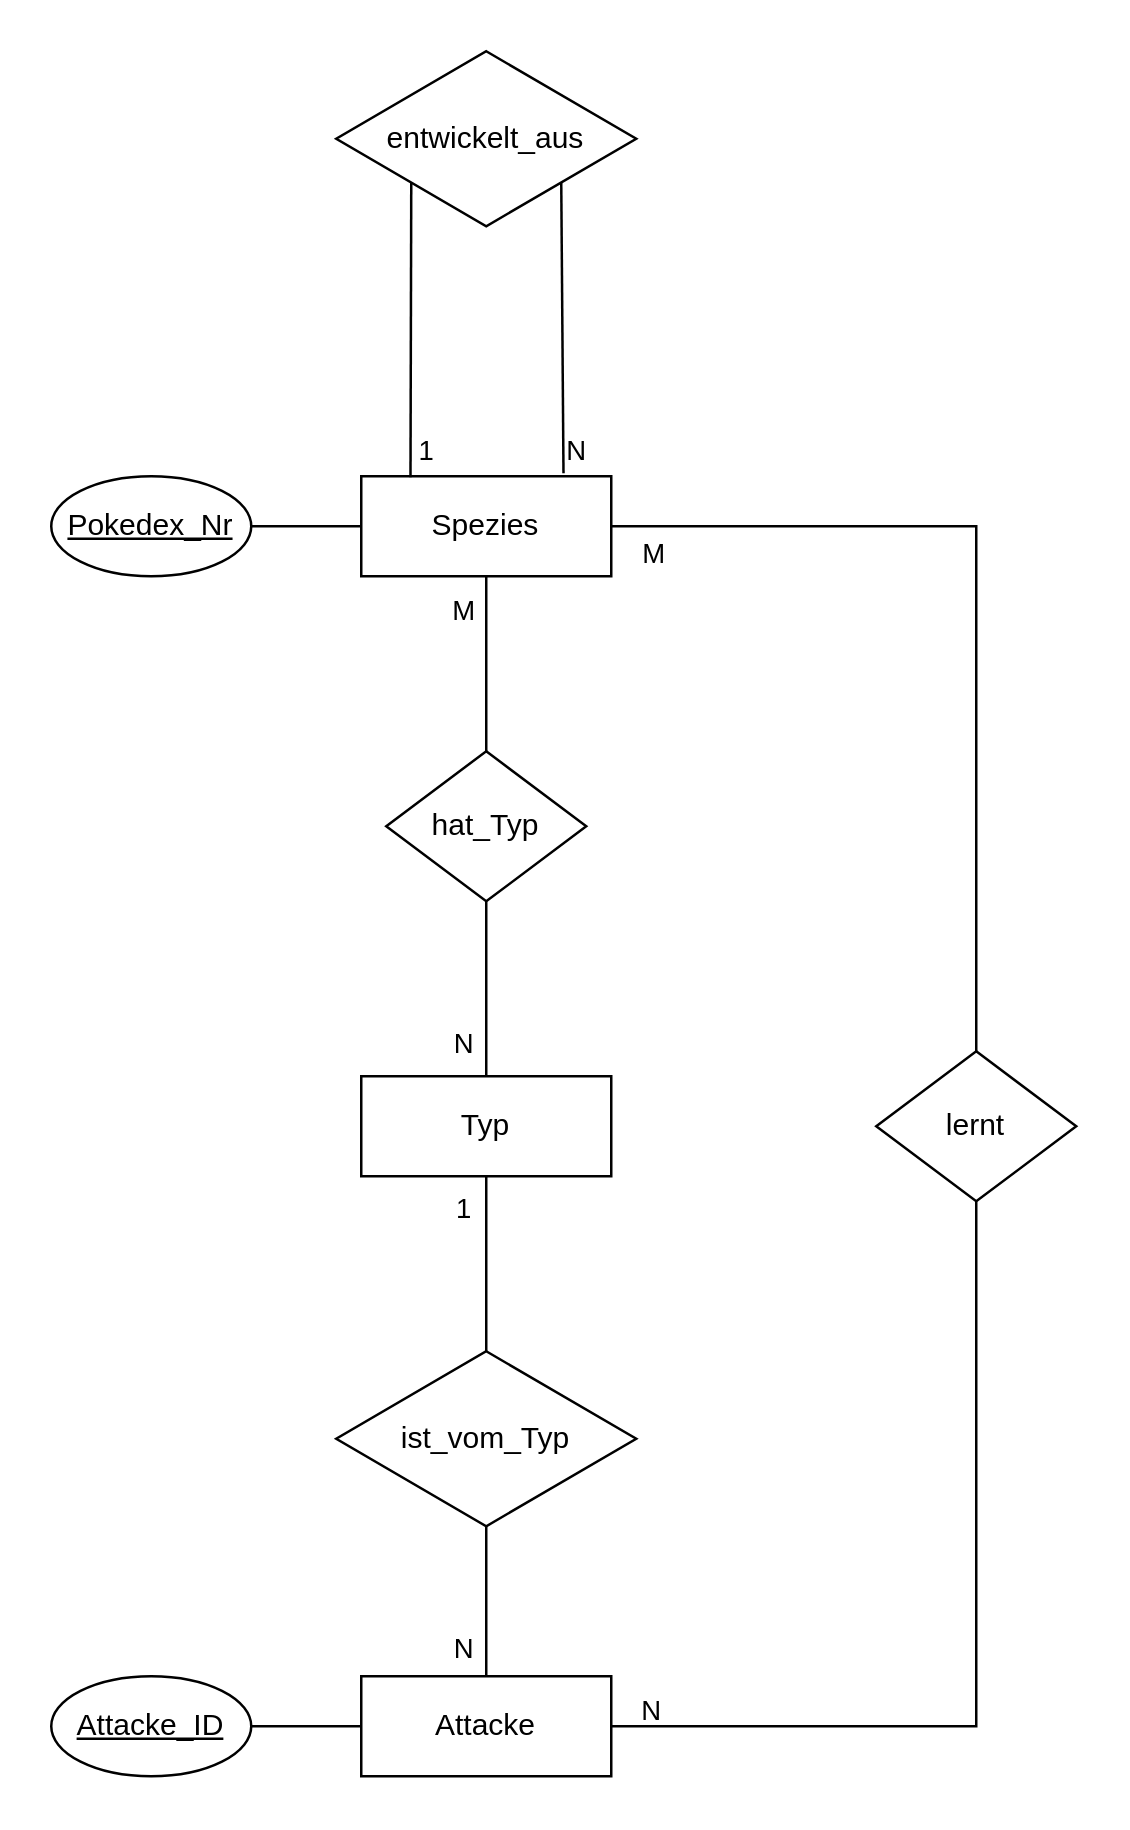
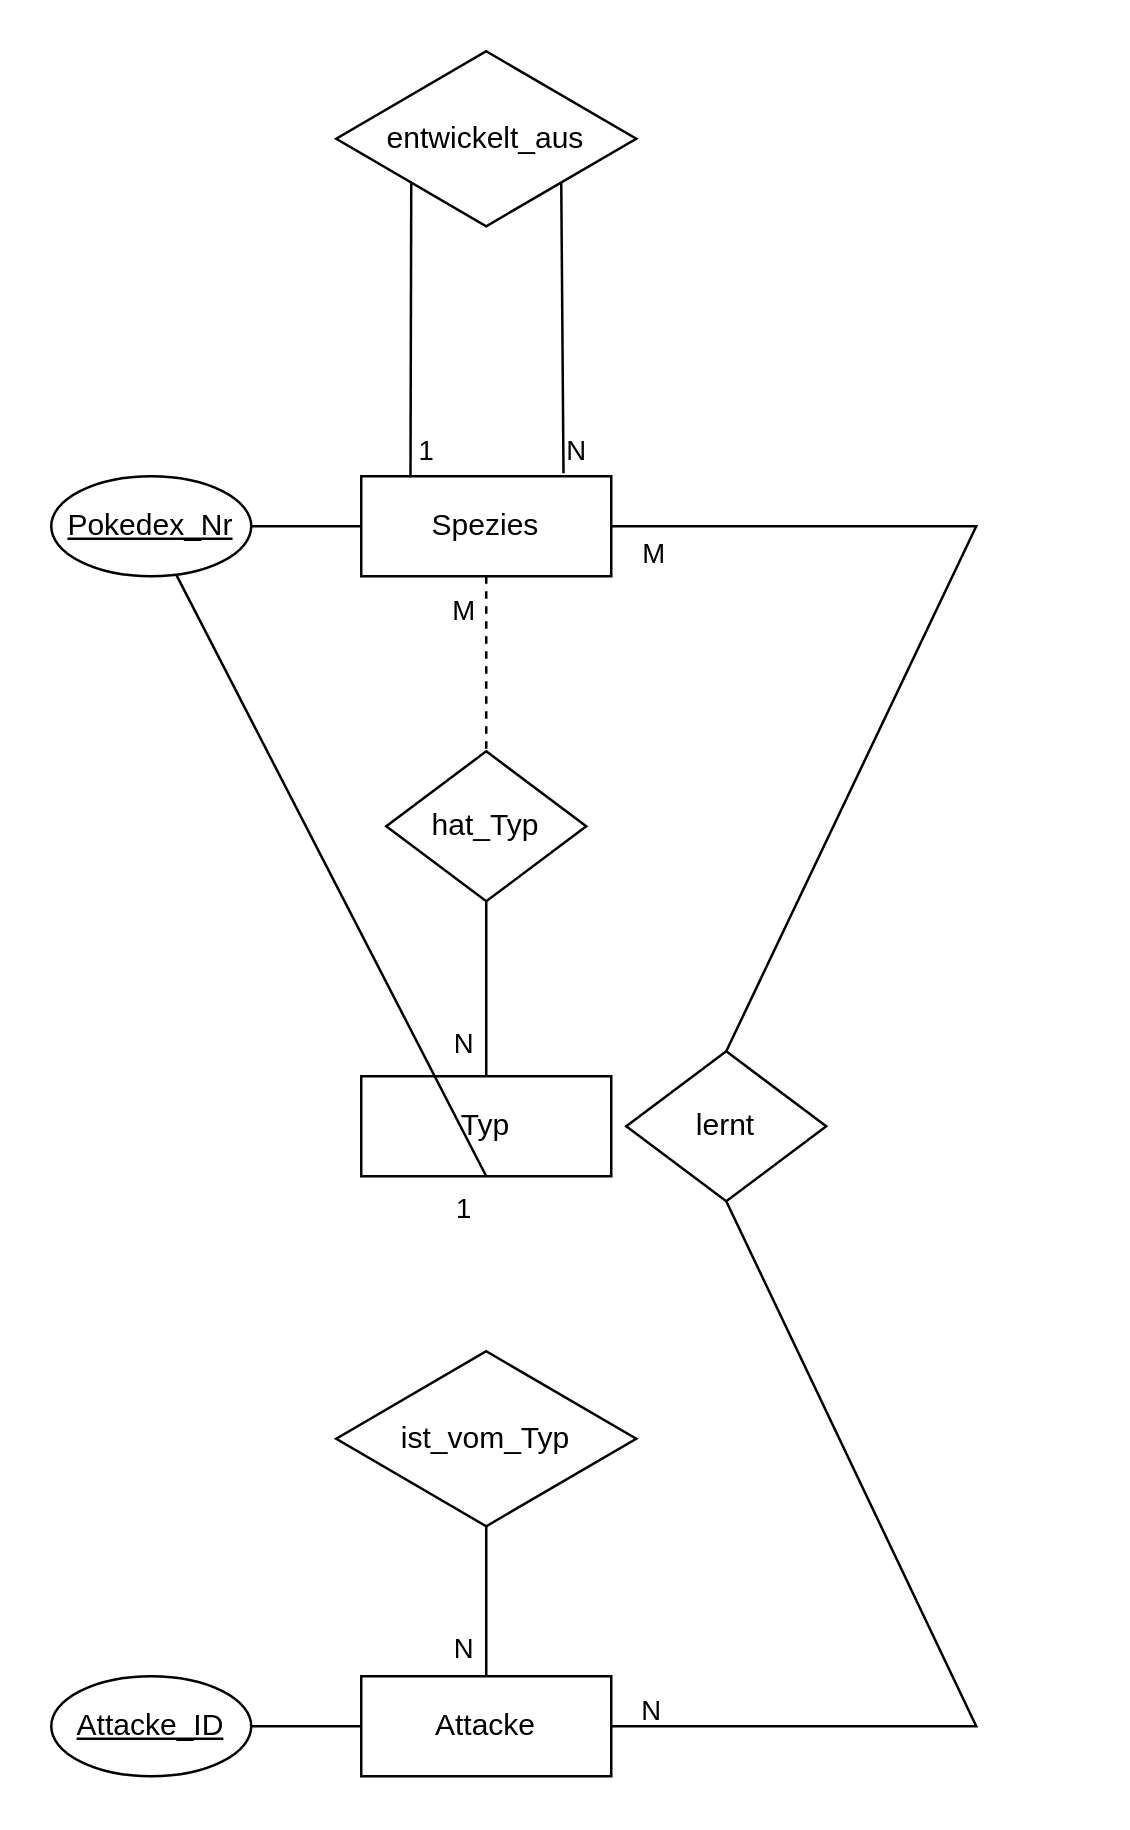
(486, 666) -> (486, 666)
(976, 1126) -> (726, 1126)
(486, 1263) -> (331, 875)
